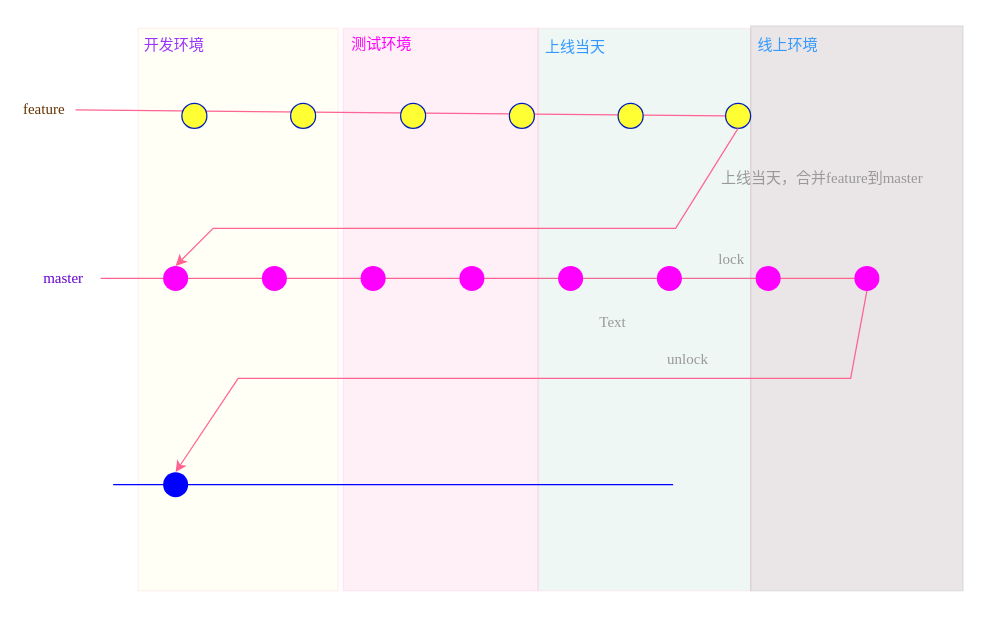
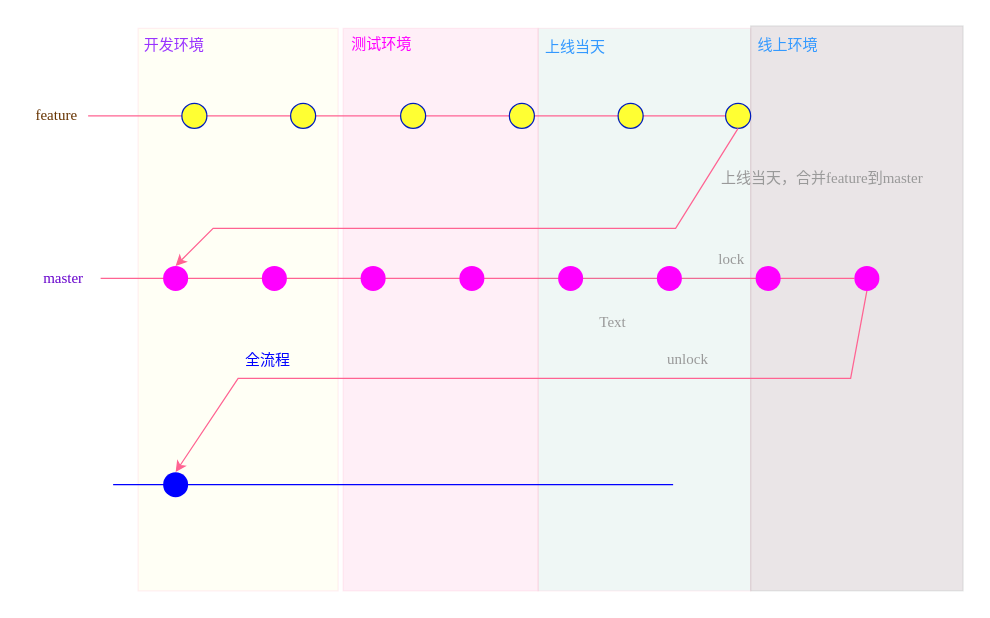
(44, 109) -> (57, 116)
none -> (288, 359)
